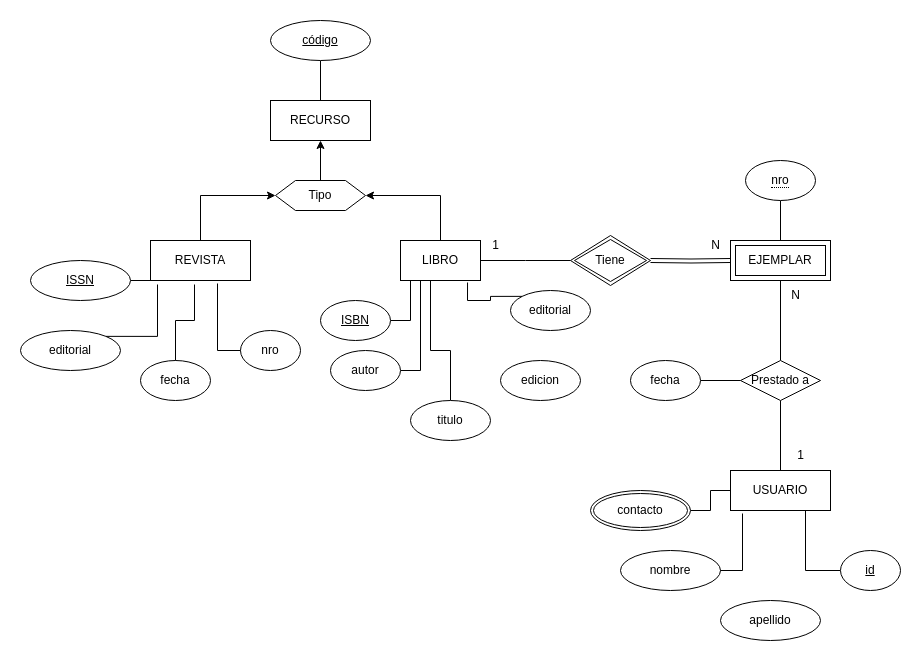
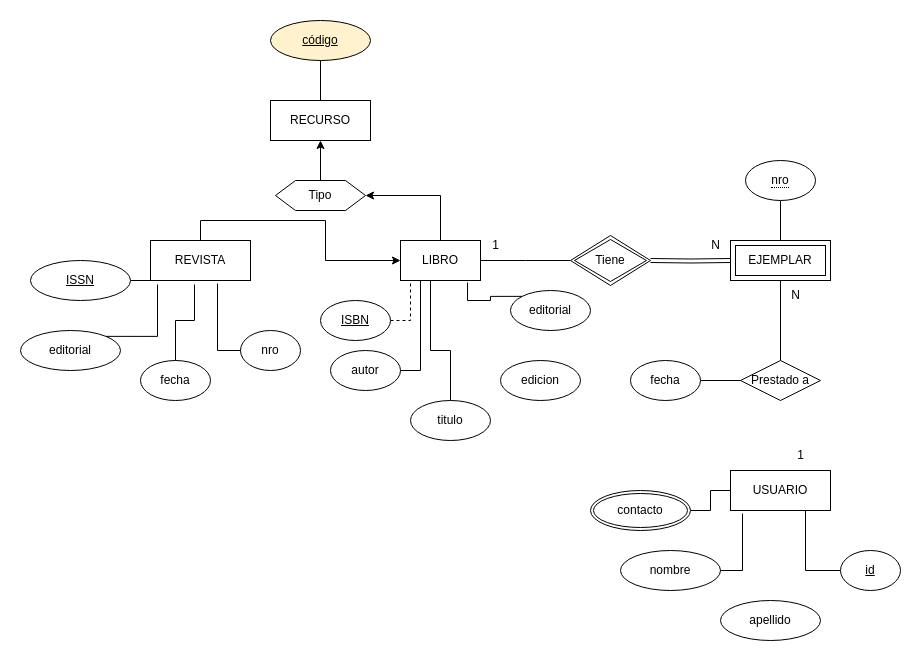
(321, 41) -> (321, 41)
(221, 196) -> (316, 221)
(411, 310) -> (411, 310)
(781, 436) -> none
